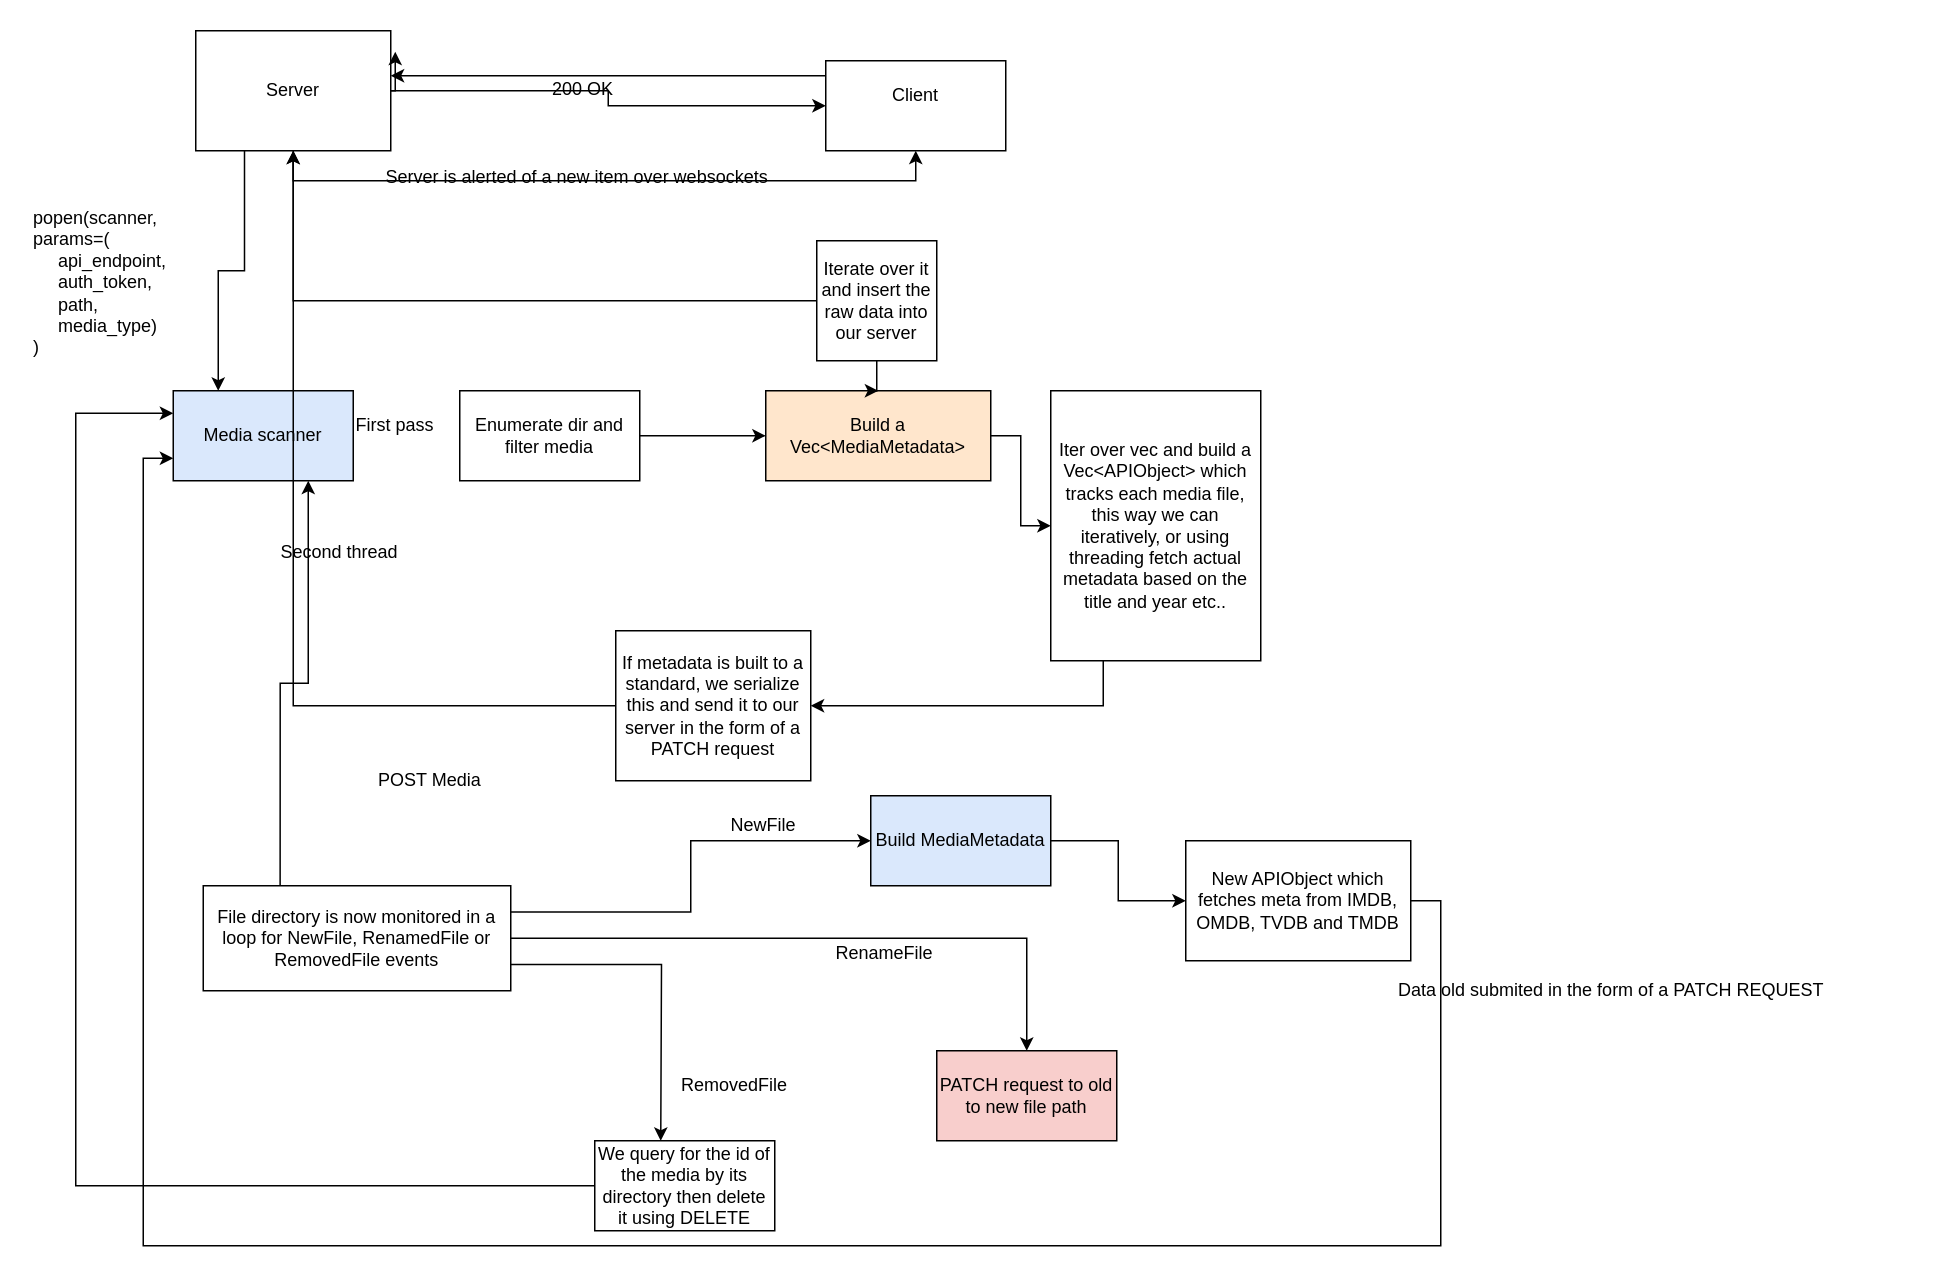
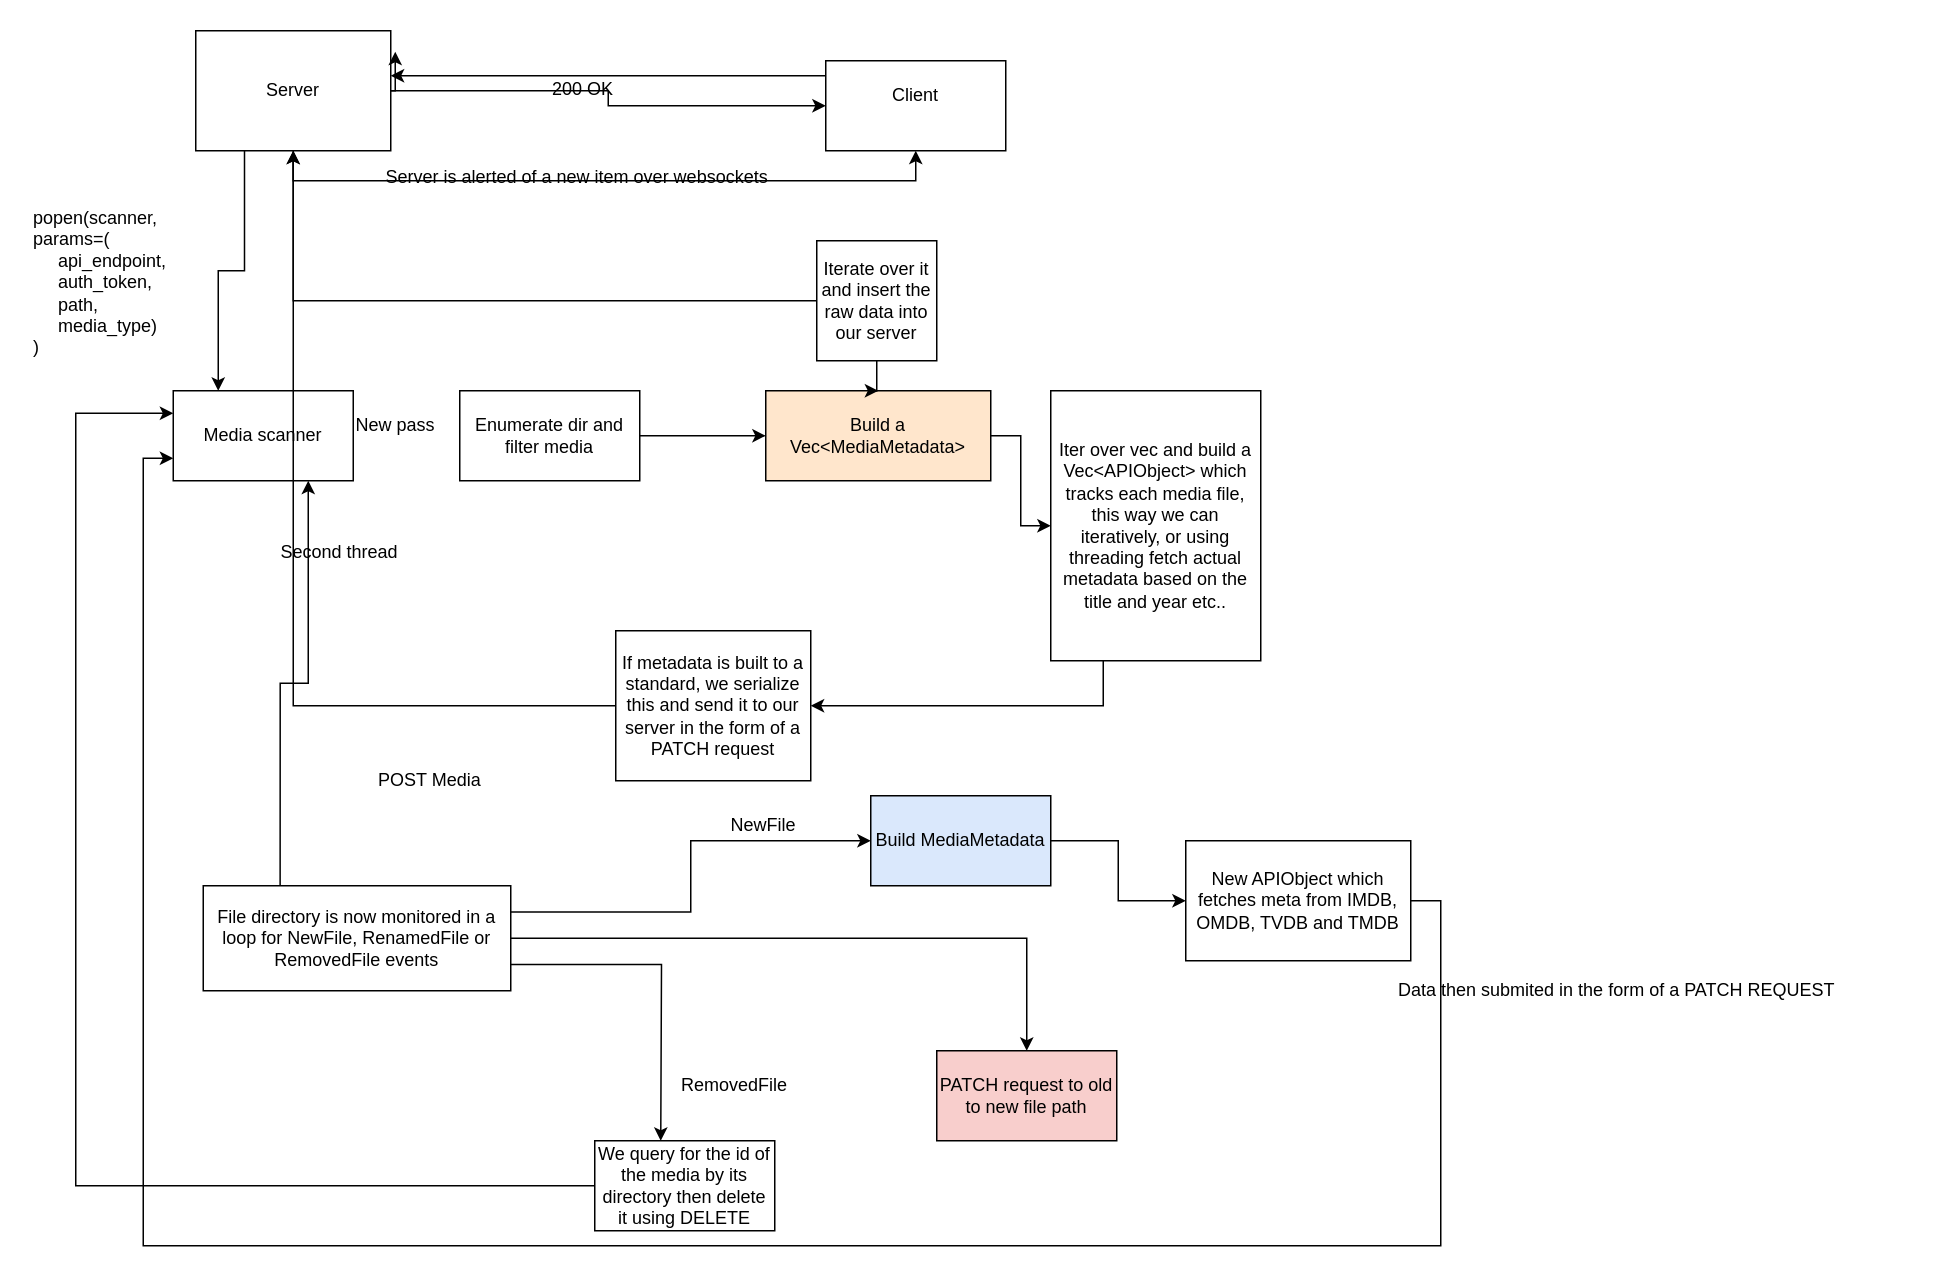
(402, 426) -> (394, 426)
(263, 436) -> (263, 436)
(901, 953) -> none
(1613, 991) -> (1620, 991)
